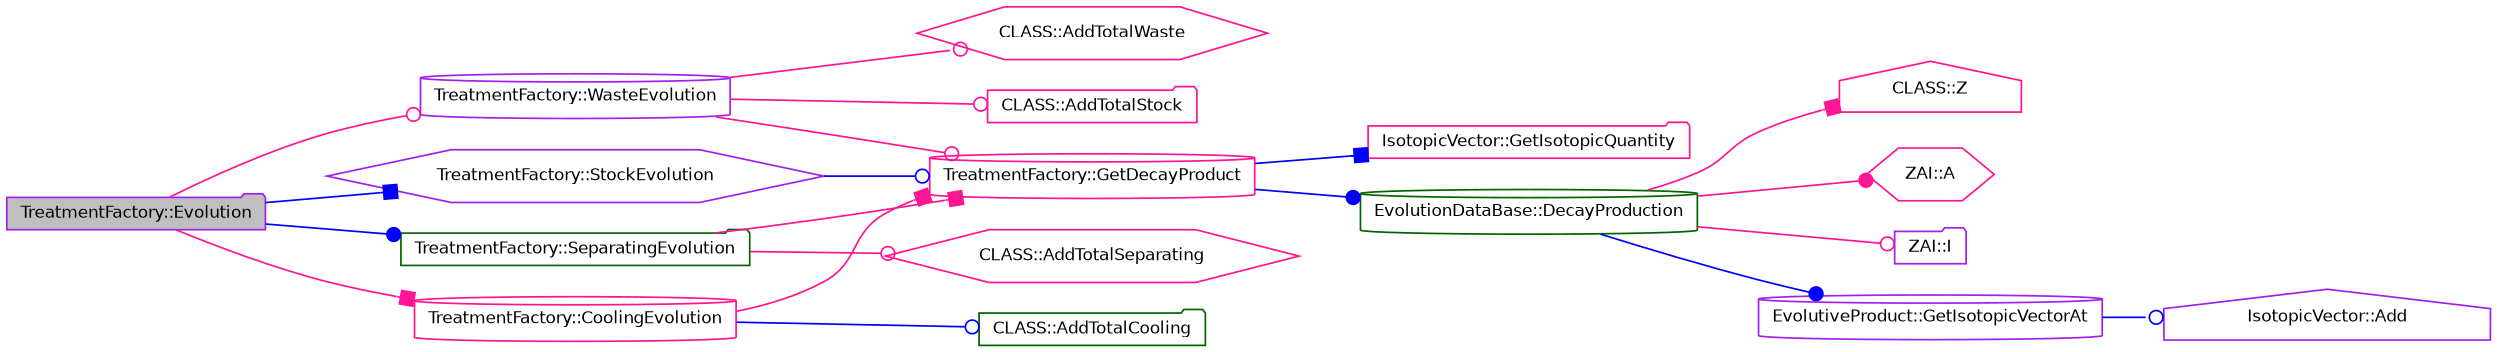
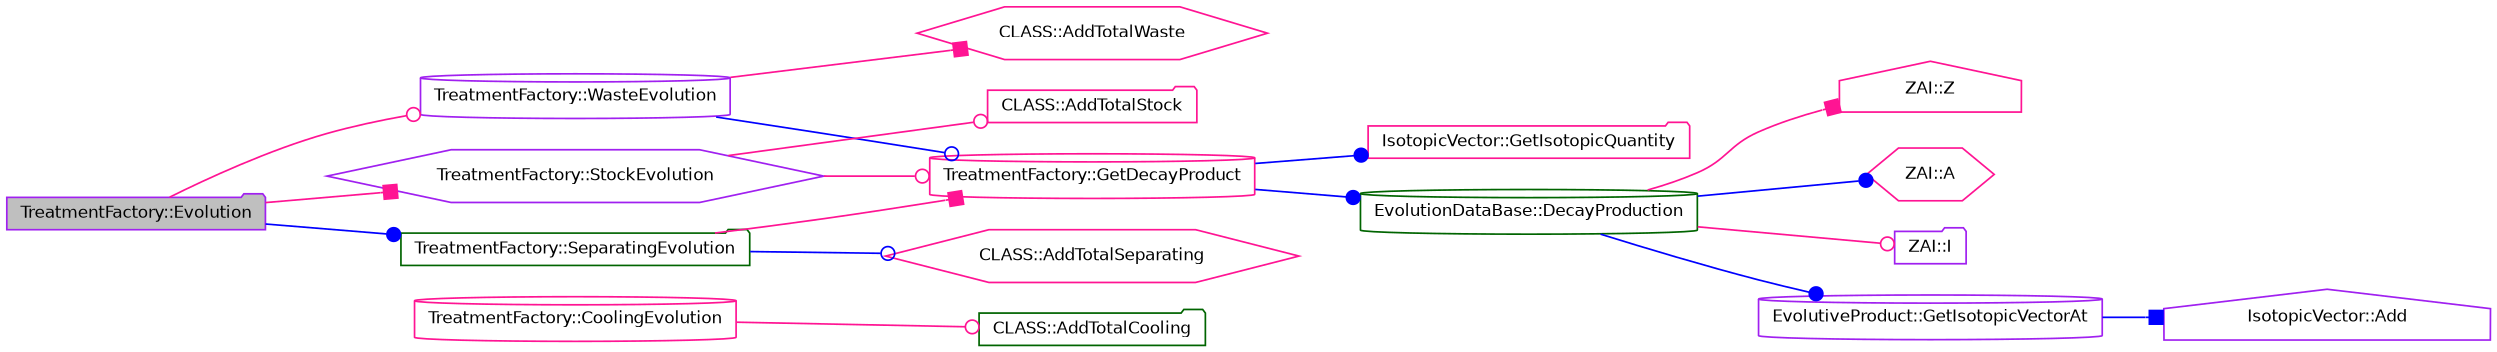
(840, 64) -> (840, 64)
(1930, 89) -> (1930, 89)
(852, 102) -> (814, 144)
(830, 135) -> (819, 133)
(1305, 160) -> (1305, 160)
(869, 176) -> (869, 176)
(1778, 189) -> (1778, 189)
(323, 198) -> (323, 198)
(815, 252) -> (815, 252)
(285, 270) -> none
(837, 273) -> none
(2124, 317) -> (2124, 317)
(851, 324) -> (851, 324)
